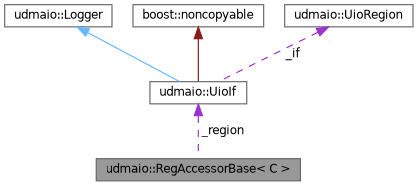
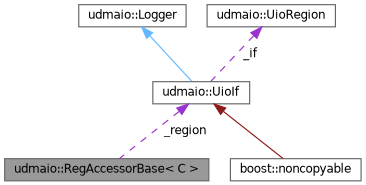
(198, 60) -> (253, 135)
